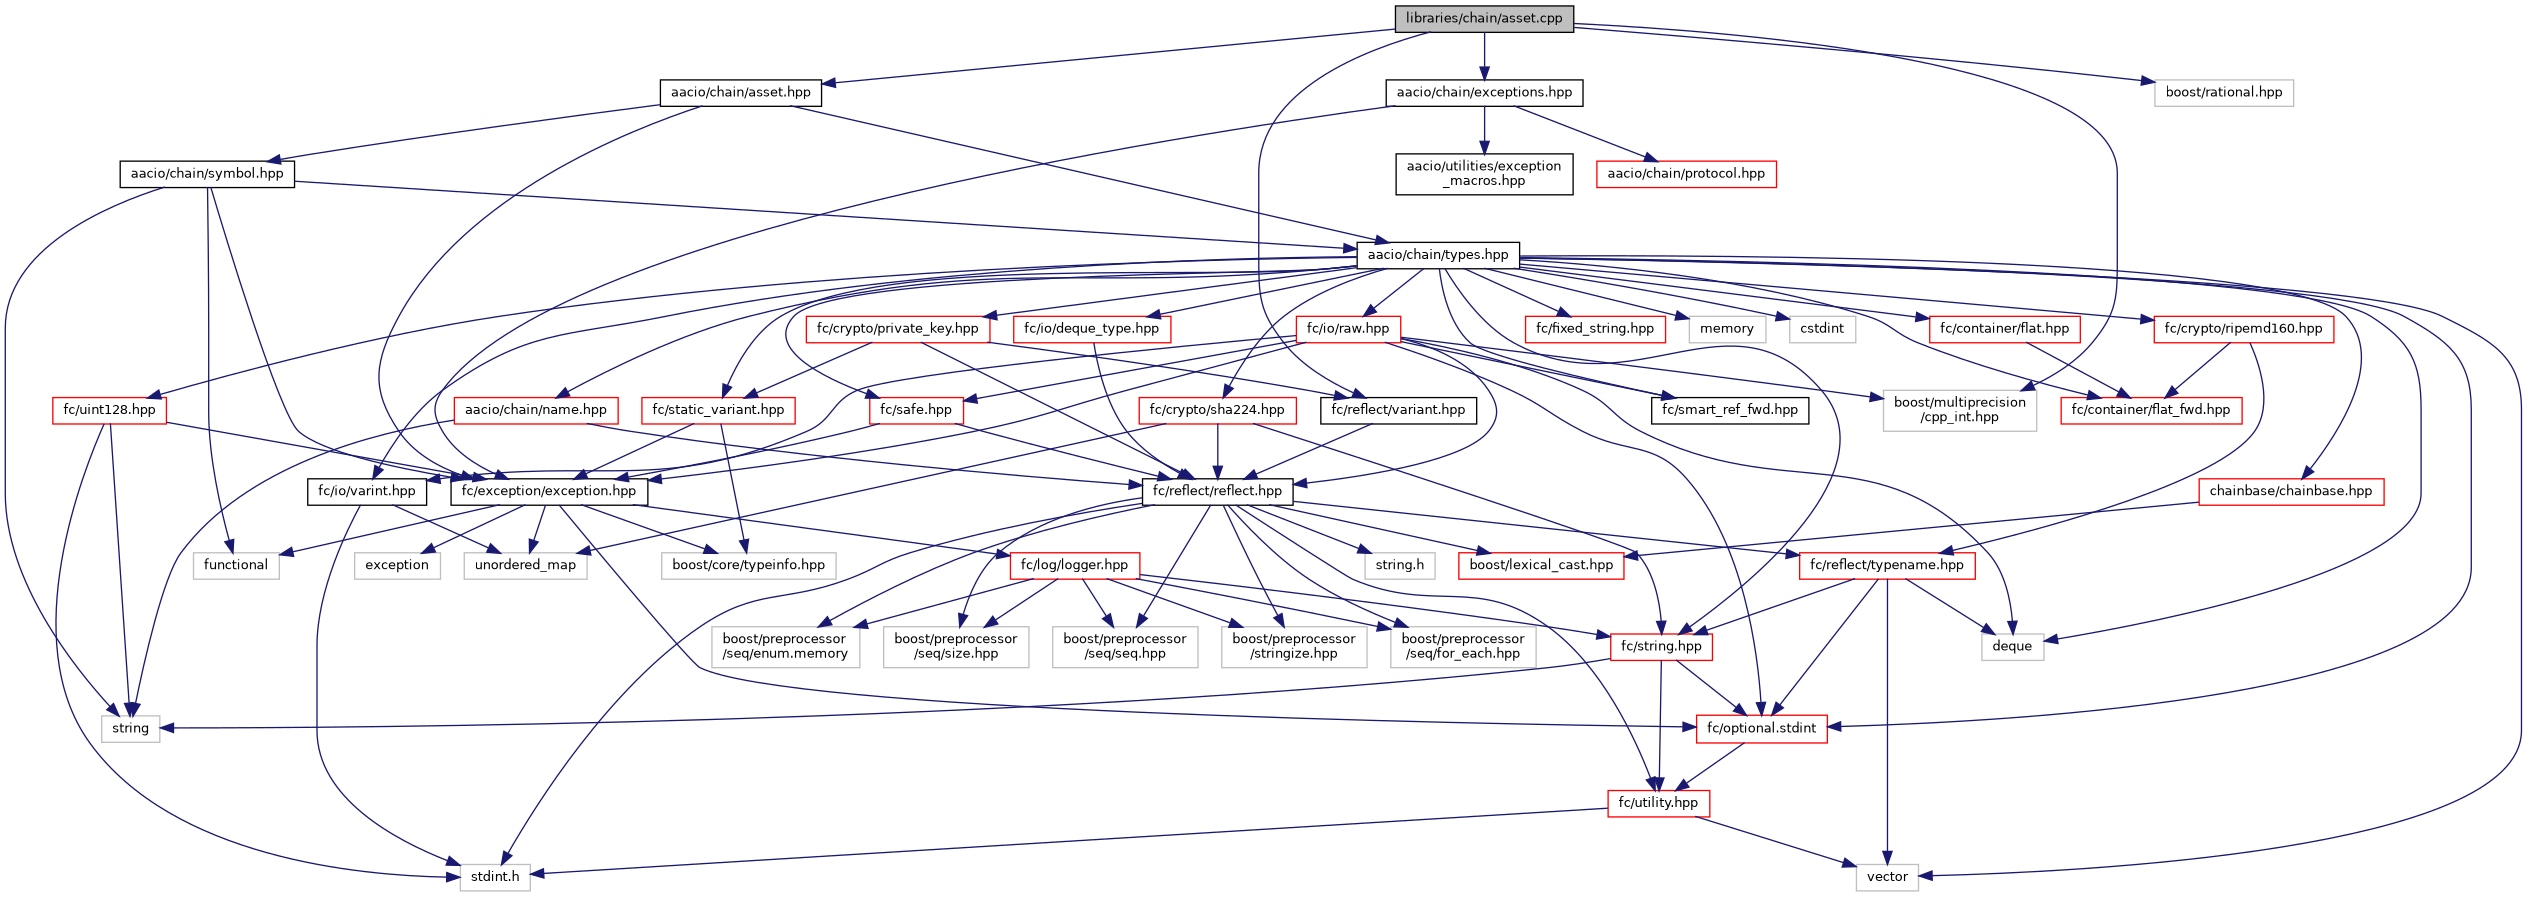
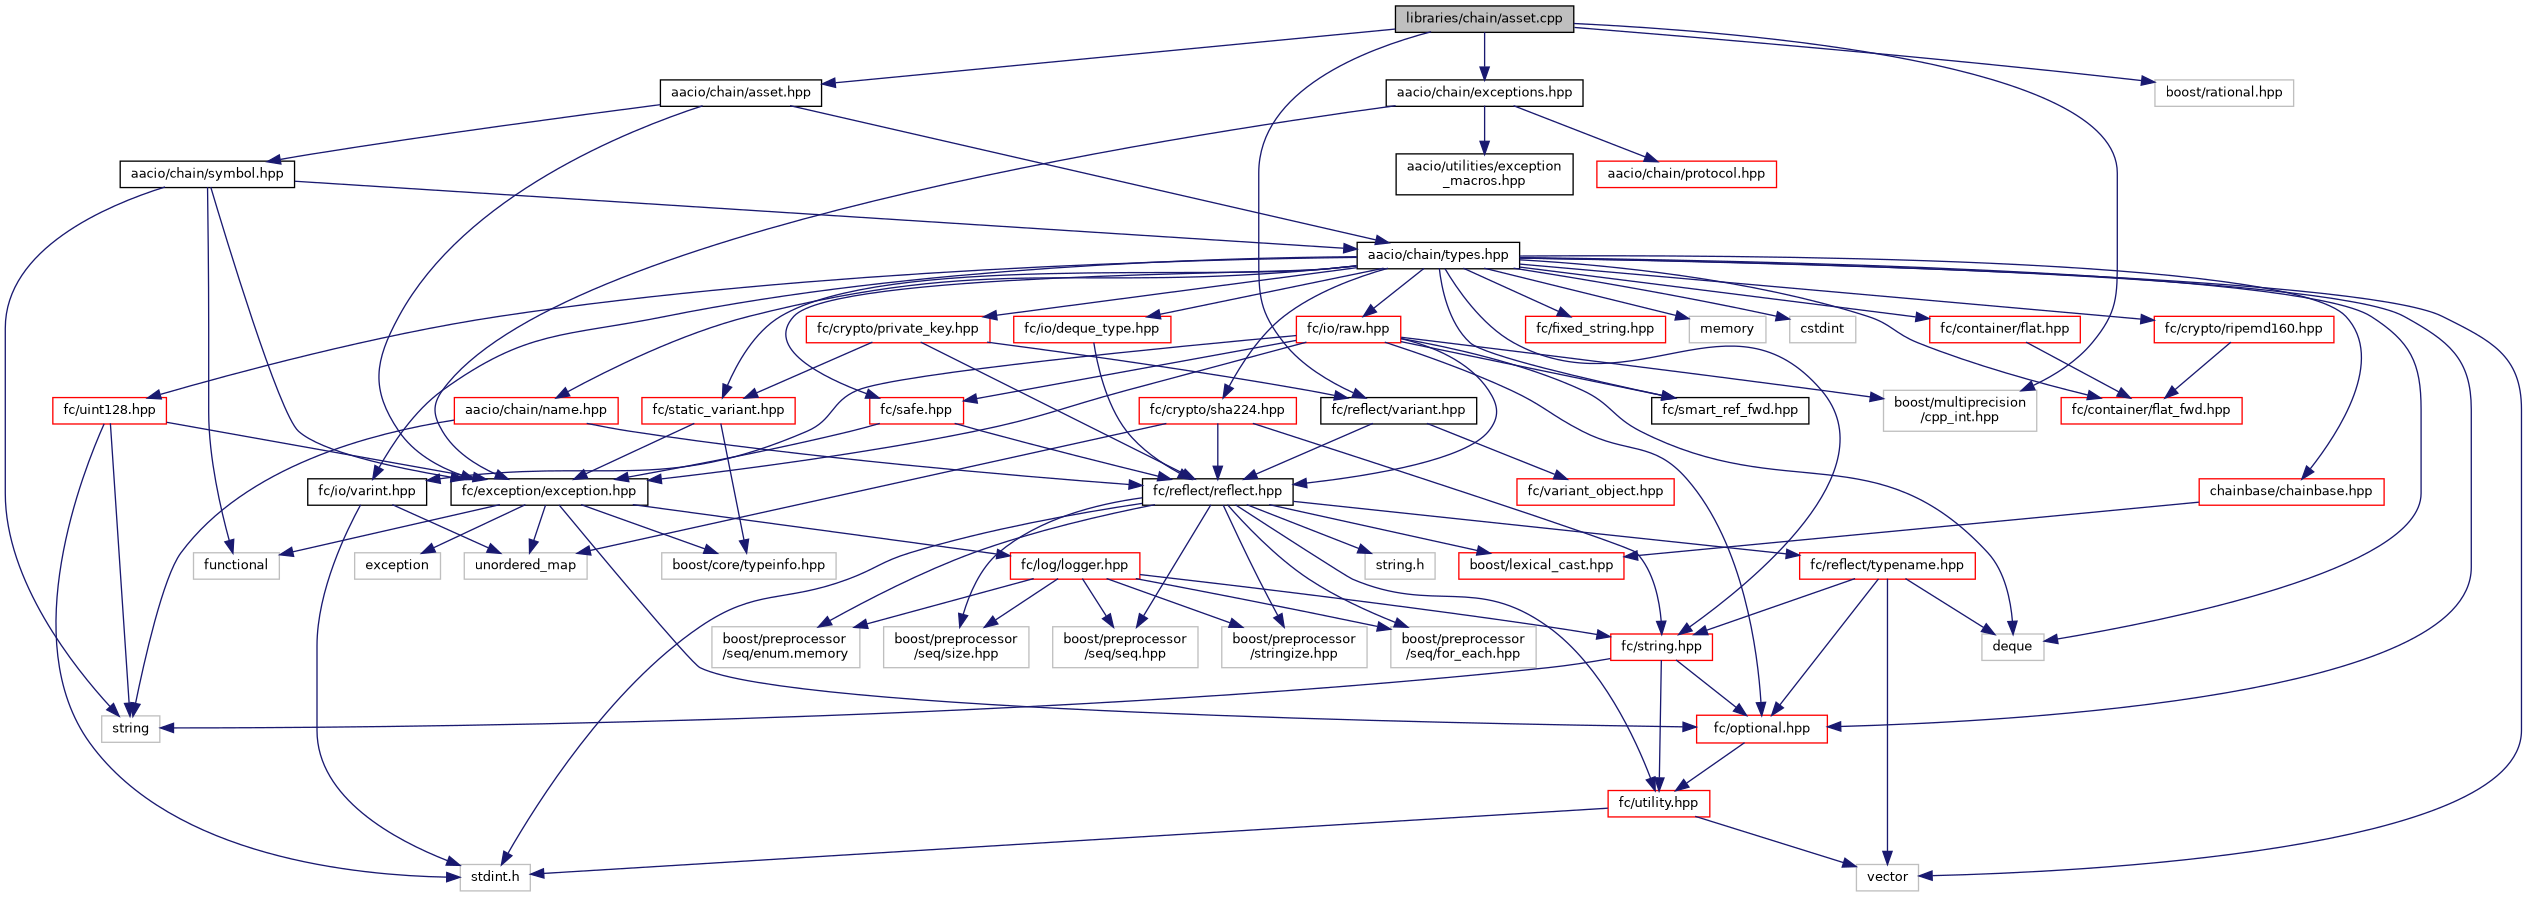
(2154, 491) -> none
none -> (1596, 492)
(1762, 729) -> (1762, 729)
